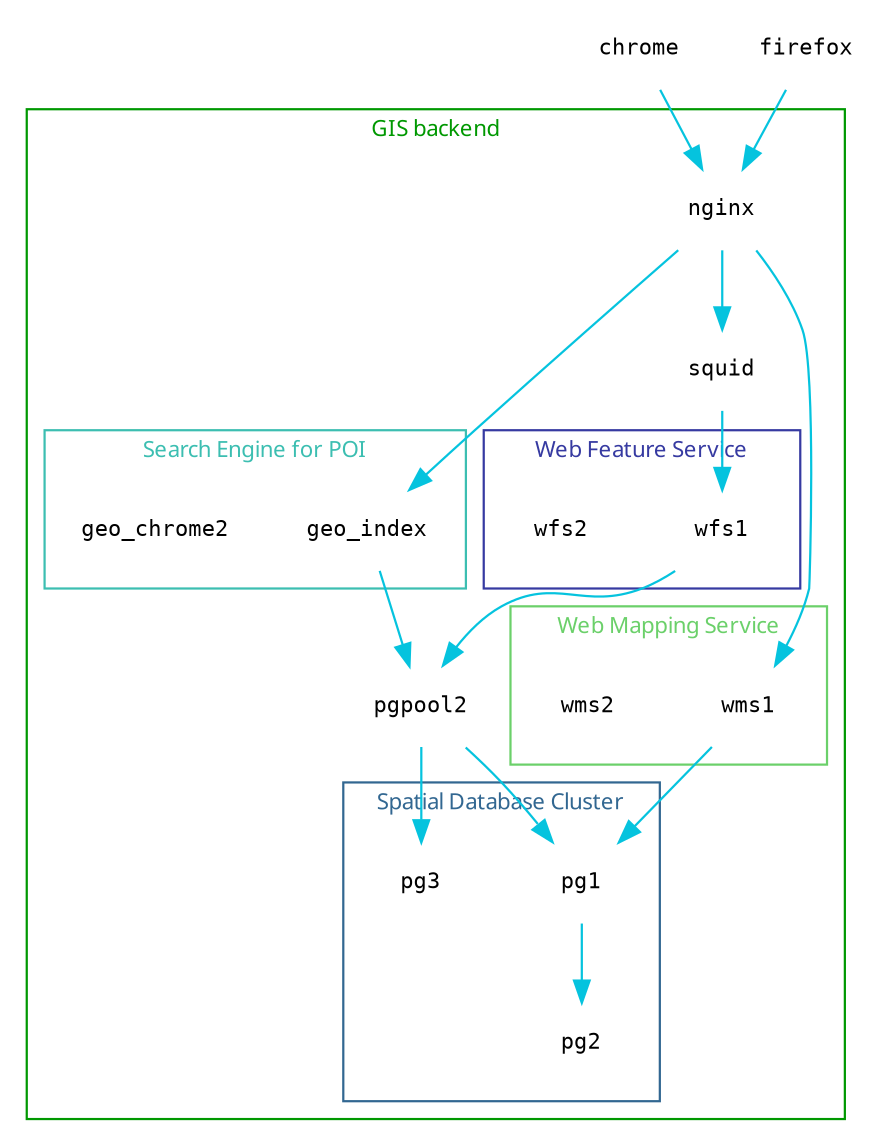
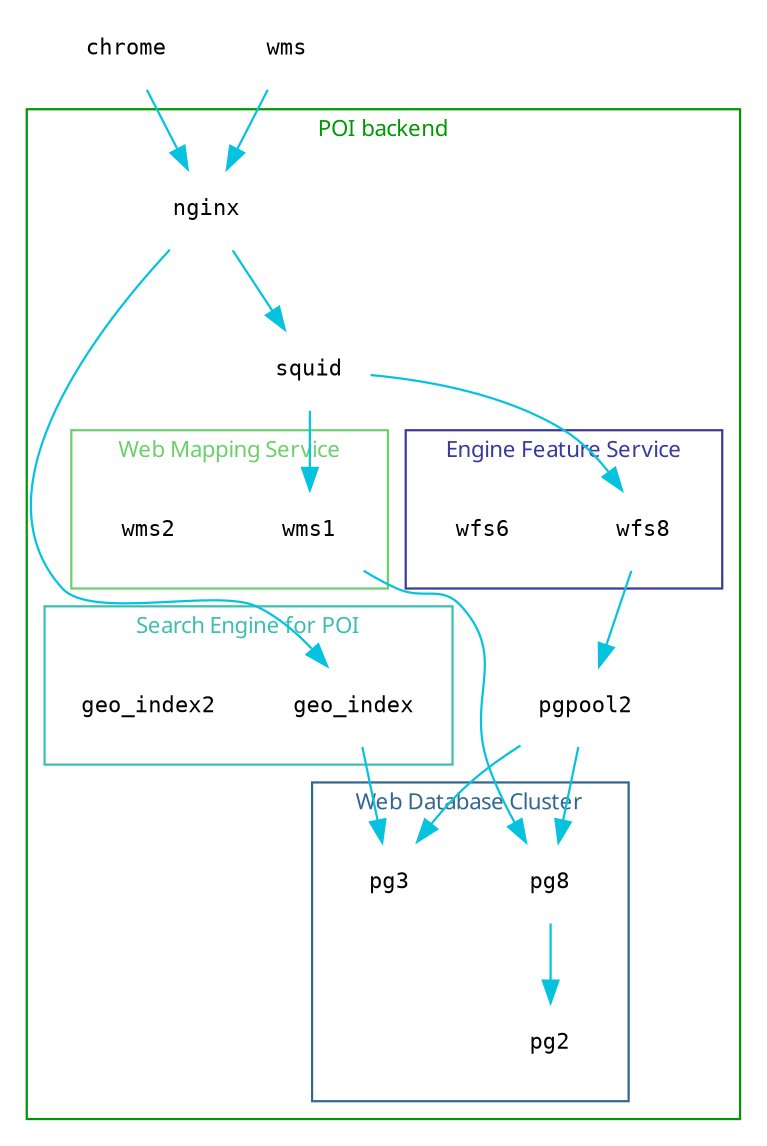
(807, 49) -> (288, 49)
(436, 130) -> (383, 130)
(810, 413) -> (310, 444)
(642, 451) -> (564, 451)
(156, 531) -> (149, 707)
(562, 531) -> (484, 531)
(722, 531) -> (644, 531)
(391, 608) -> (373, 797)
(502, 804) -> (470, 804)
(582, 883) -> (551, 883)
